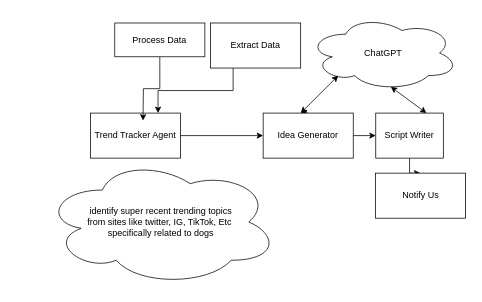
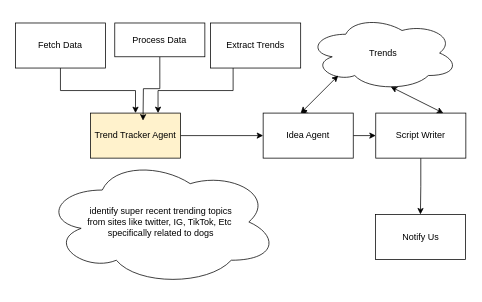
none -> (60, 45)
(255, 45) -> (255, 45)
(383, 53) -> (383, 53)
none -> (95, 90)
(135, 135) -> (135, 135)
(308, 135) -> (308, 135)
(409, 135) -> (420, 135)
(420, 195) -> (420, 237)
